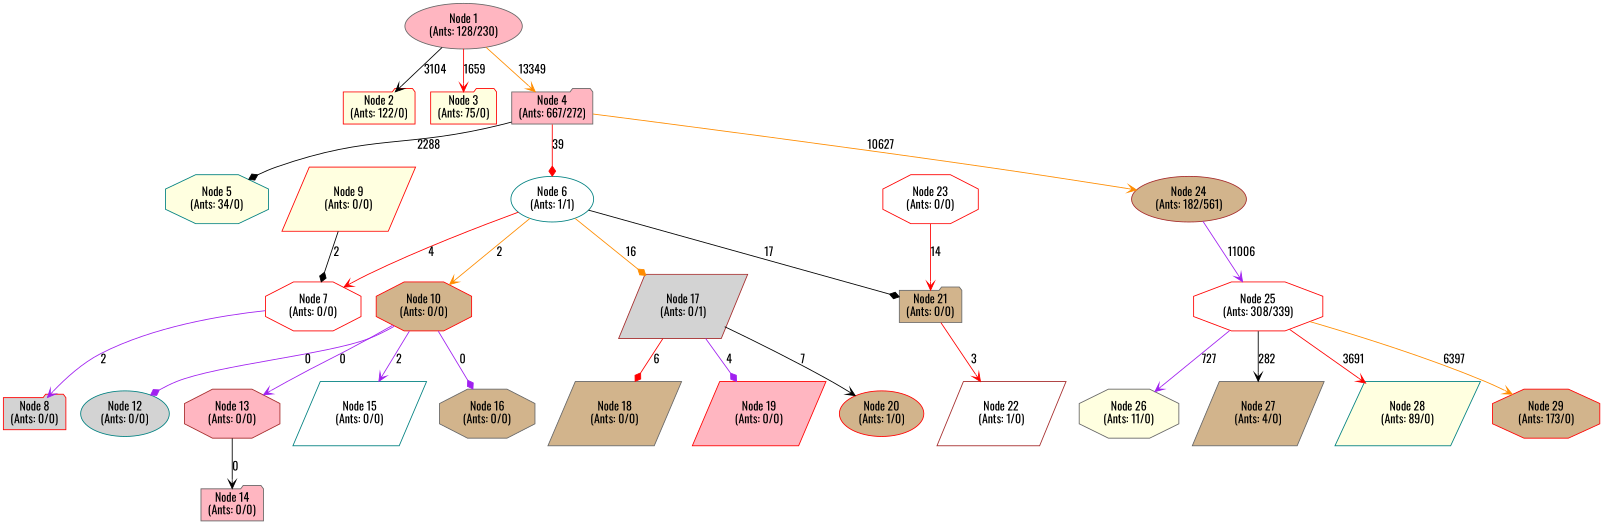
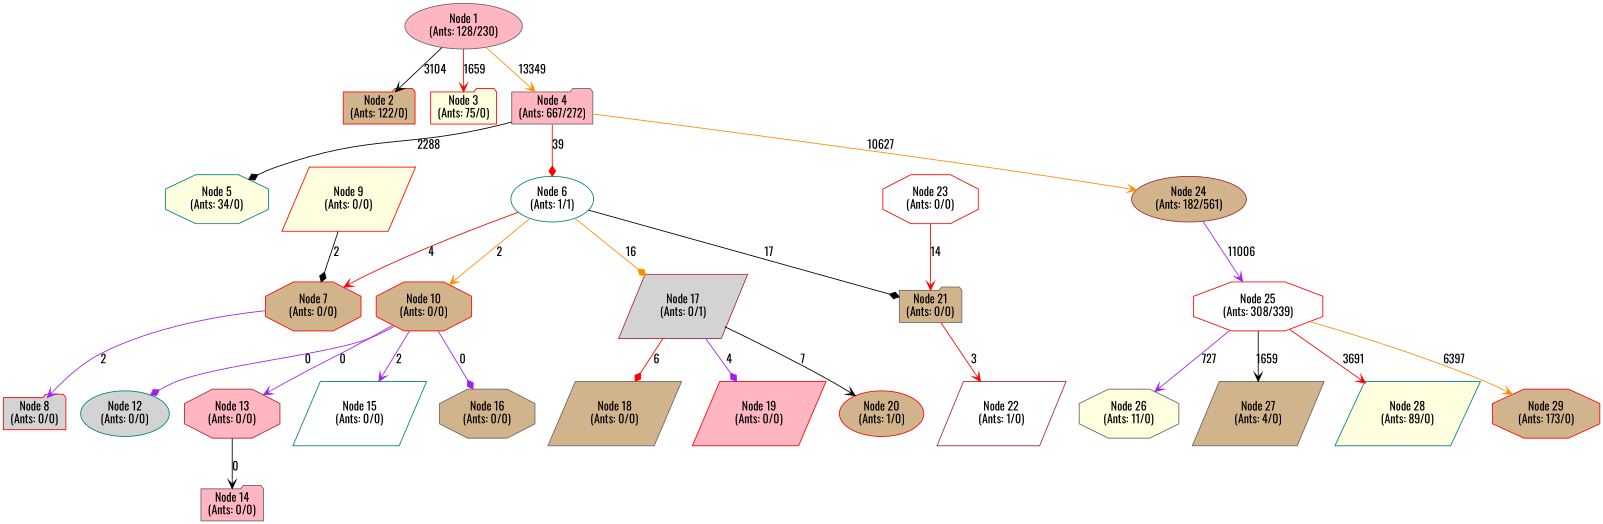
(379, 108) -> (379, 108)
(313, 306) -> (313, 306)
(1267, 360) -> (1267, 360)
